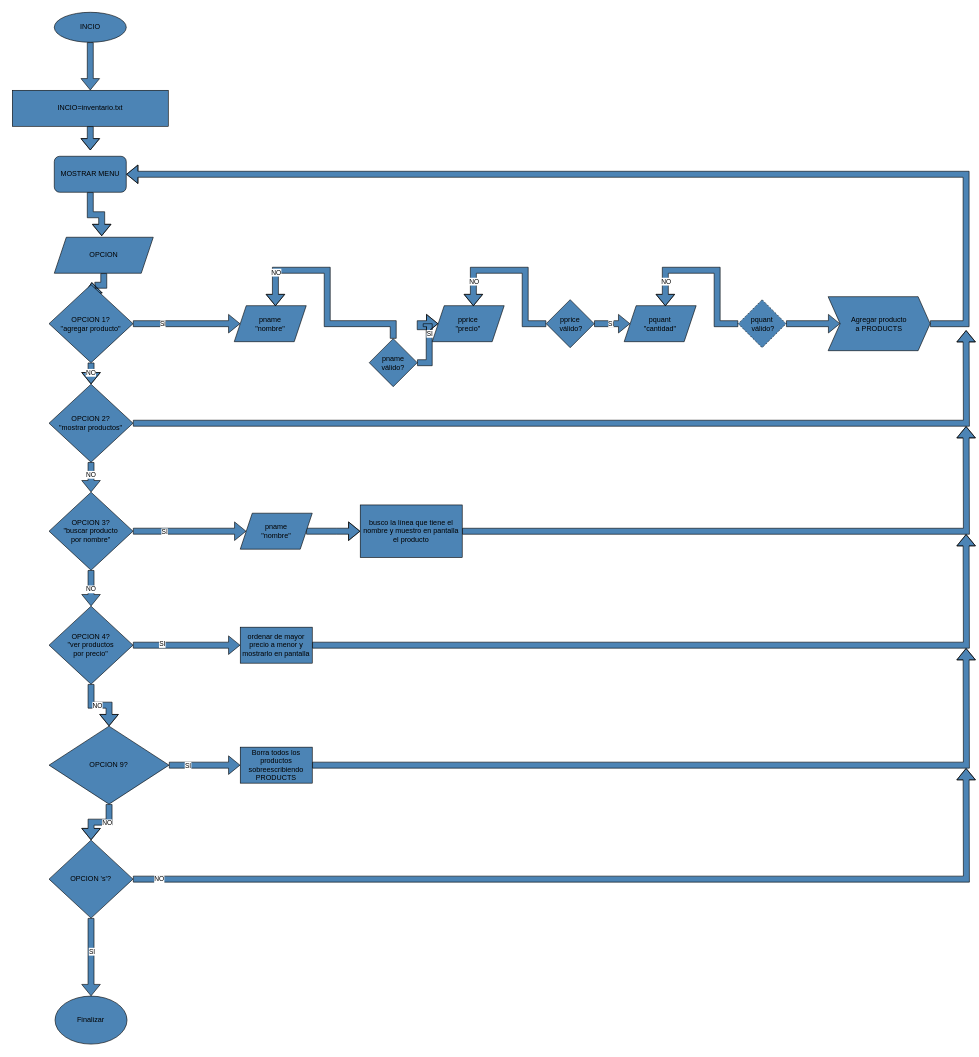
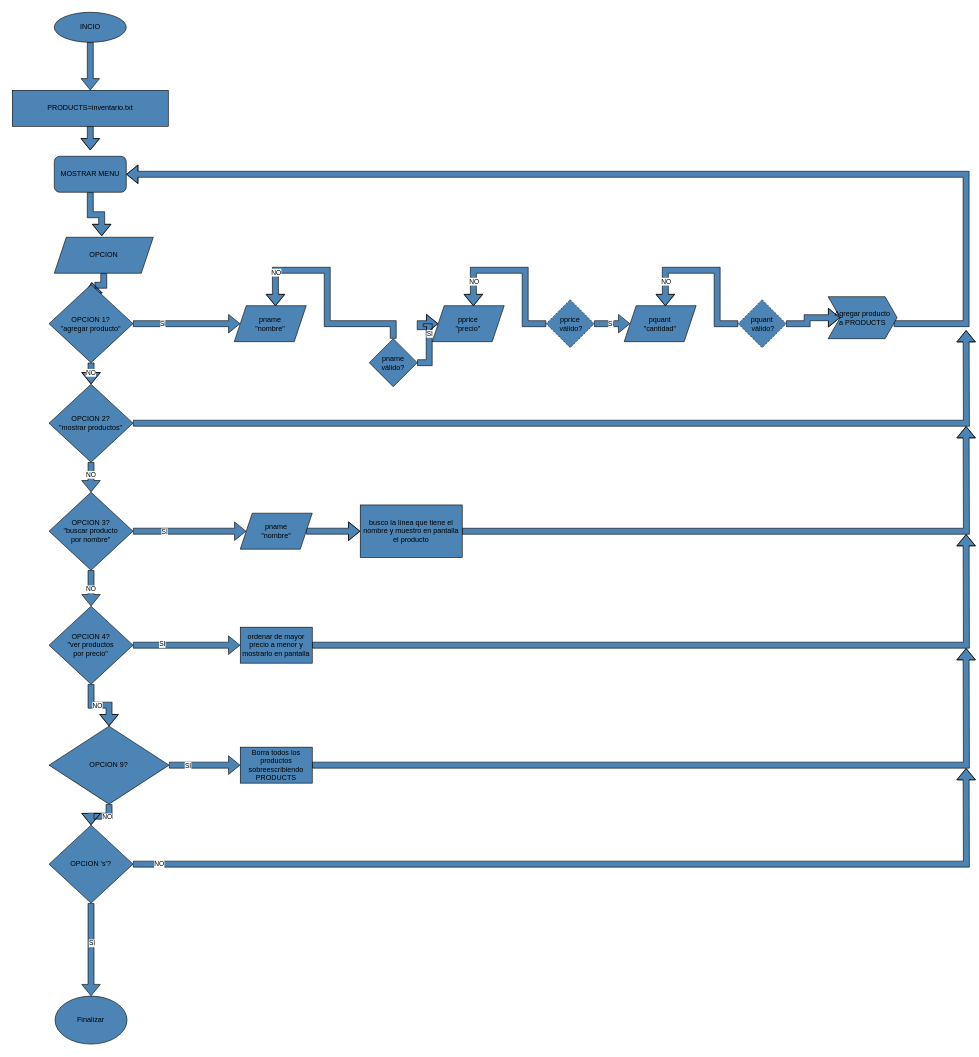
(90, 108) -> (90, 108)
(570, 324) -> (570, 324)
(879, 324) -> (863, 318)
(91, 879) -> (91, 864)
